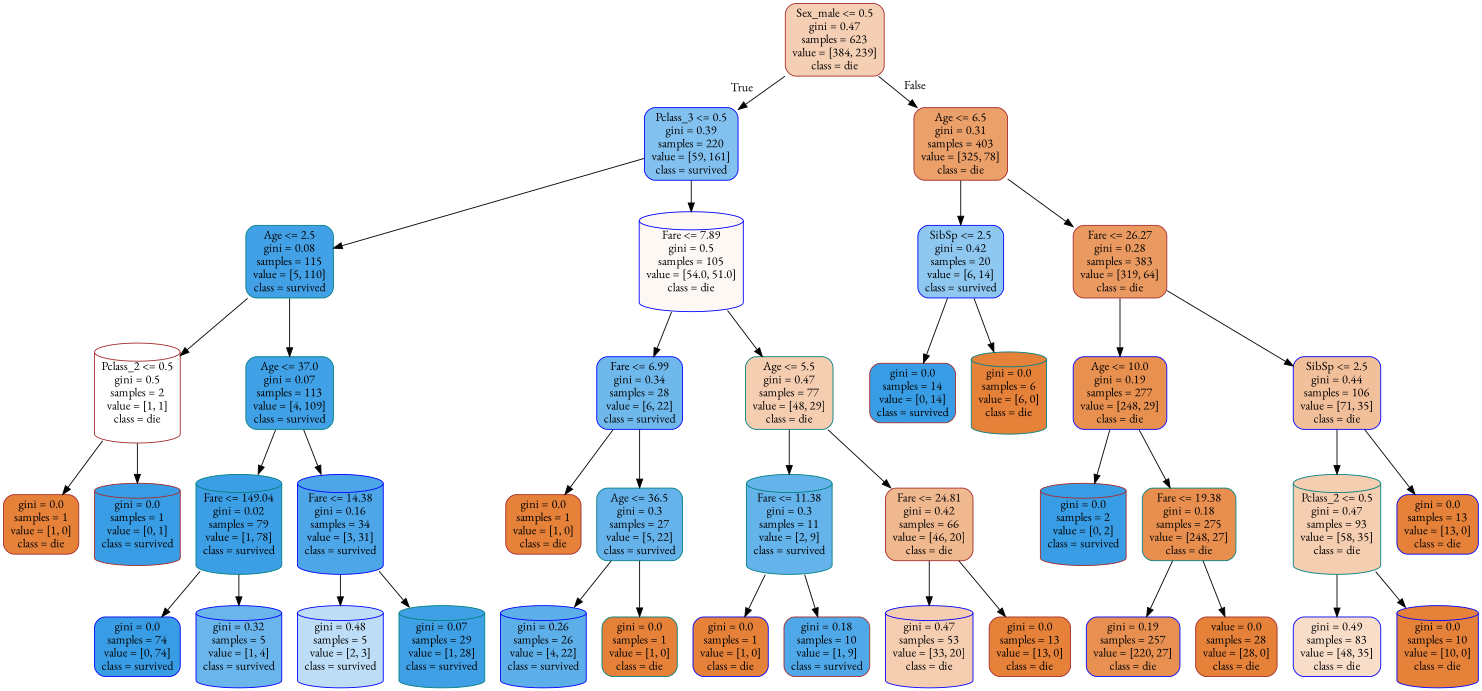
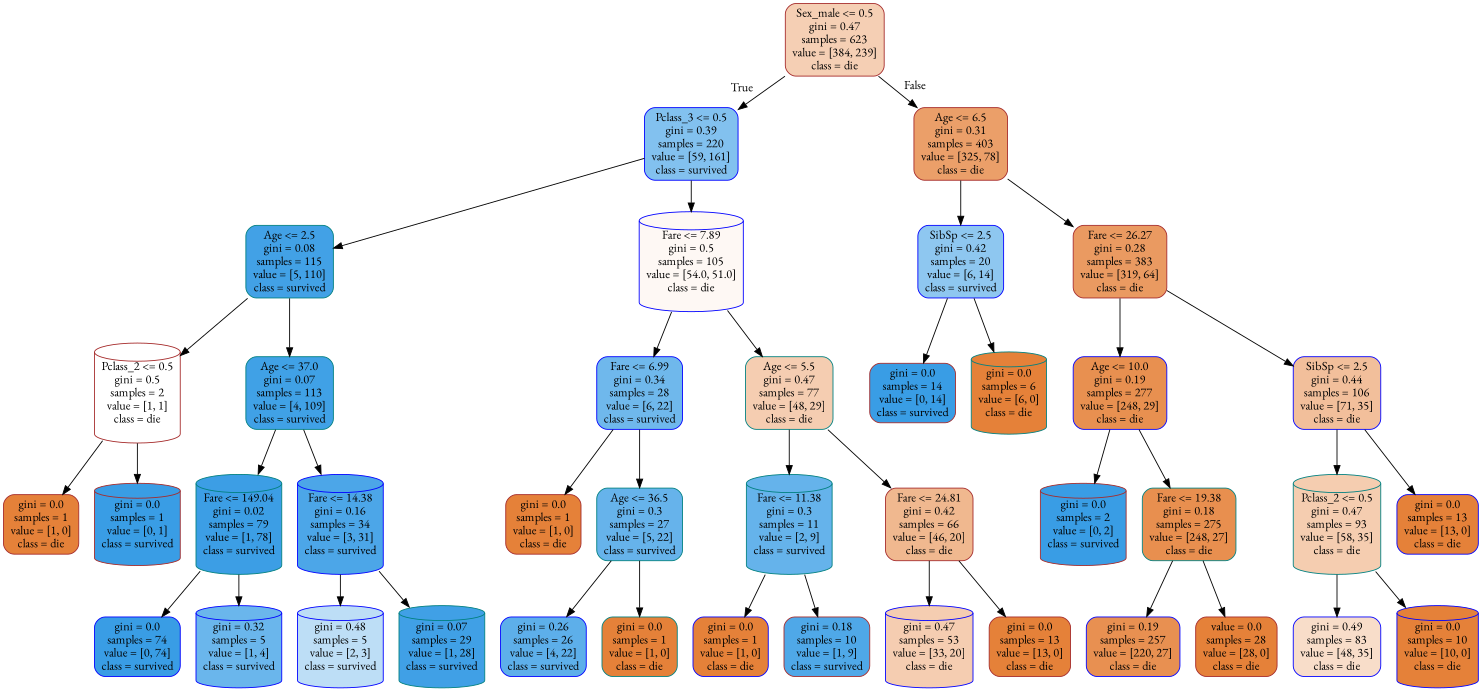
(543, 647) -> (543, 647)
